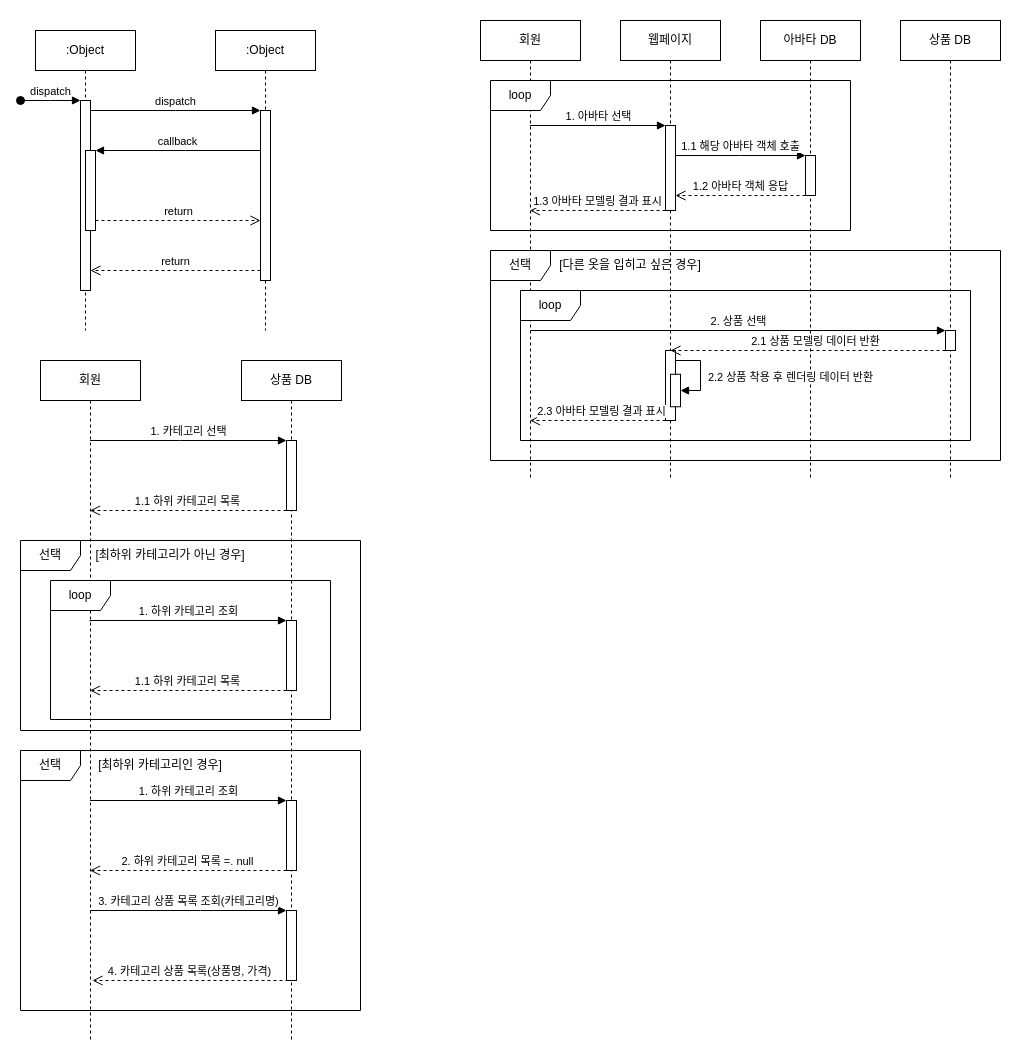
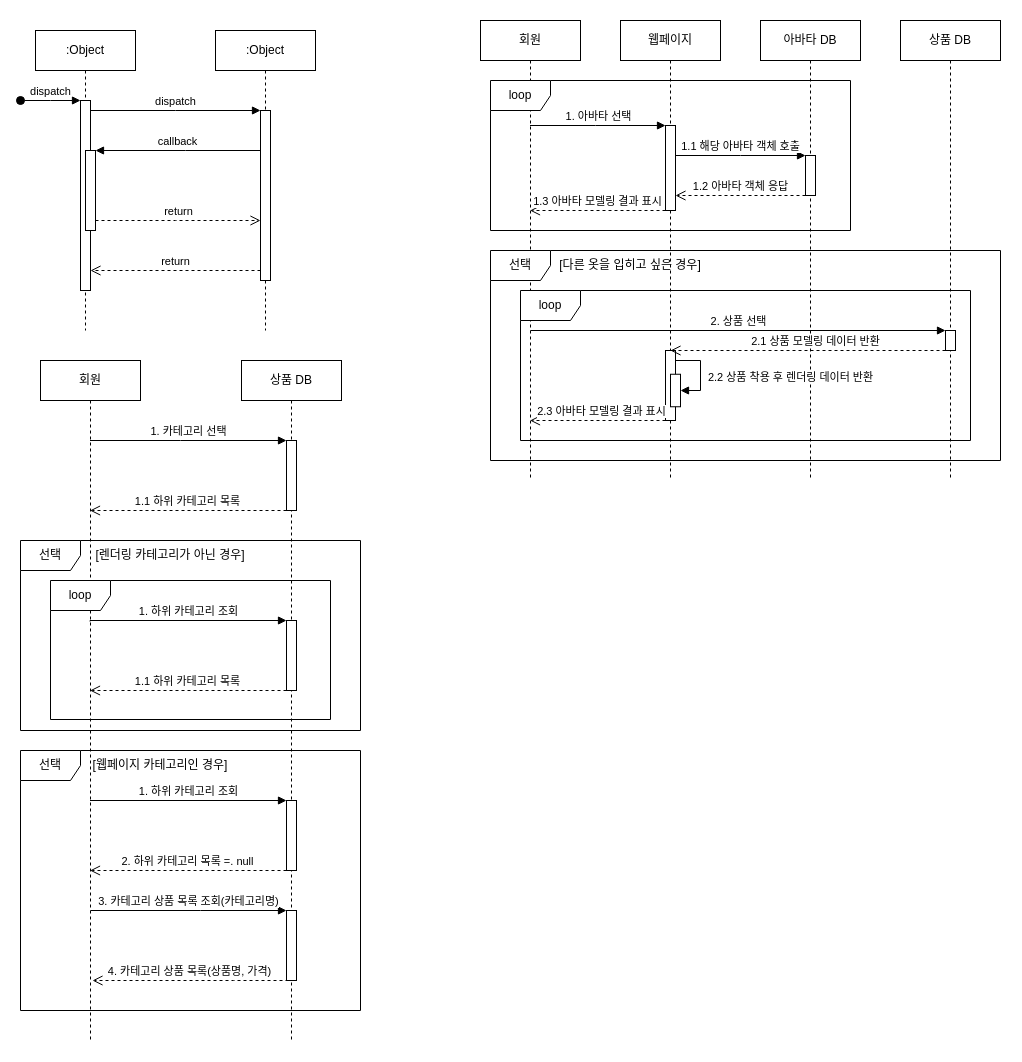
(171, 556) -> (171, 556)
(161, 766) -> (161, 766)
